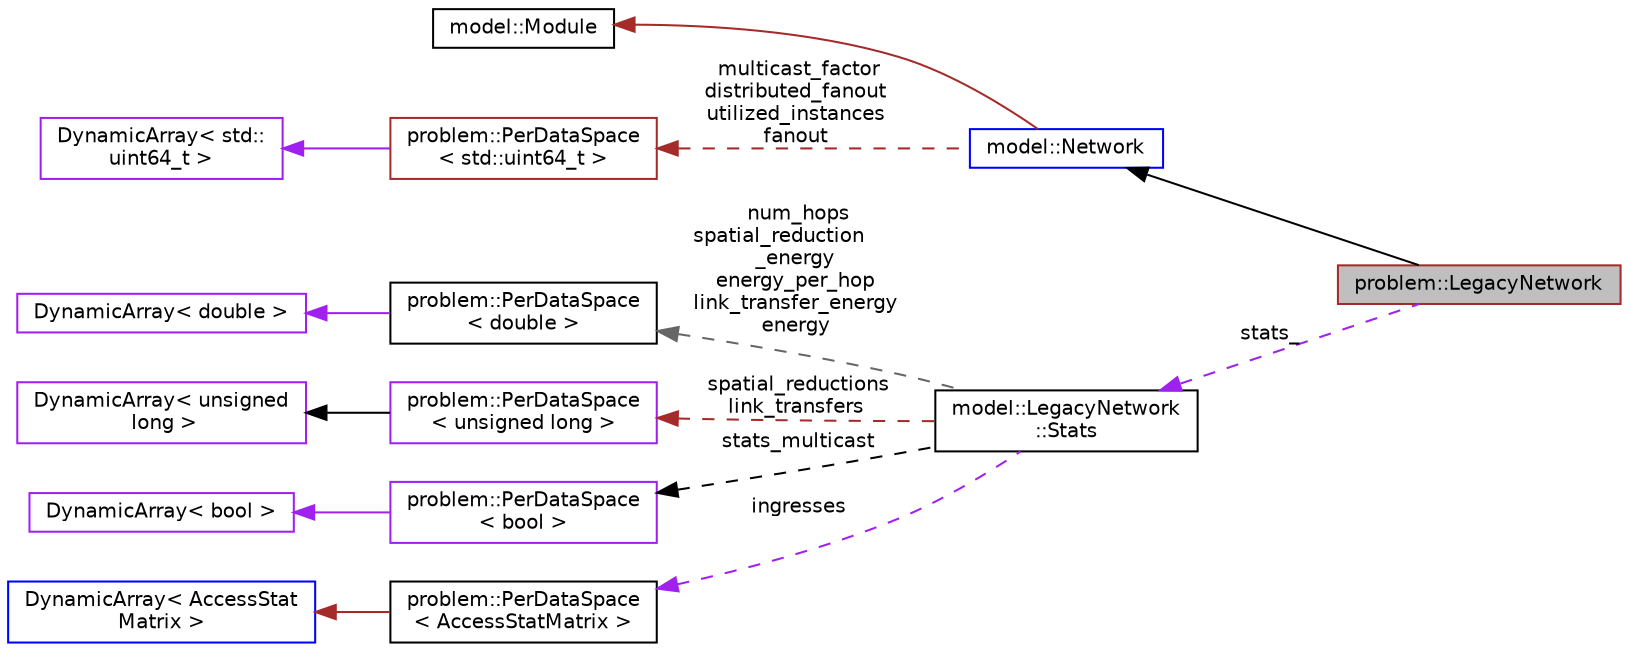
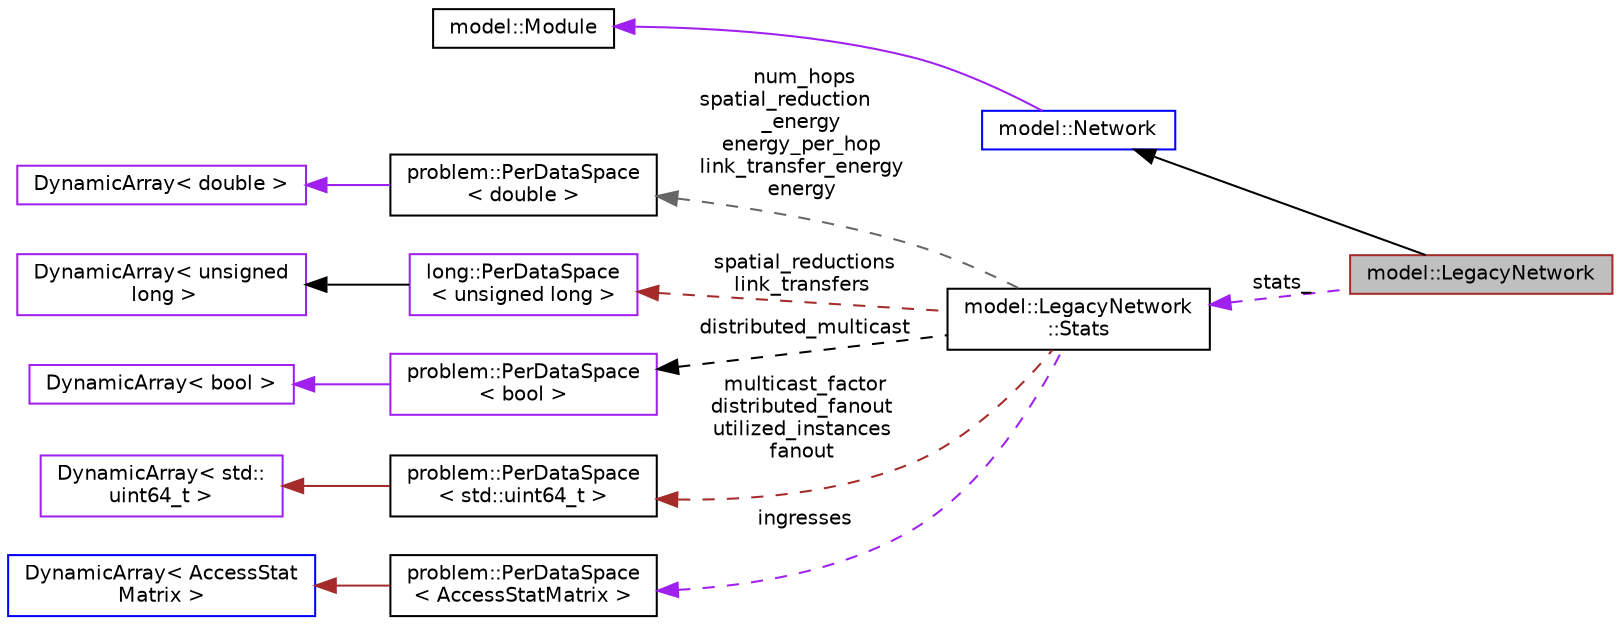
(846, 44) -> (845, 44)
(347, 148) -> (347, 486)
(524, 148) -> (524, 486)
(824, 148) -> (885, 473)
(1479, 285) -> (1481, 274)
(524, 413) -> (524, 285)
(796, 442) -> (802, 328)
